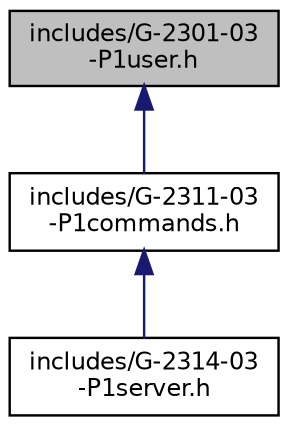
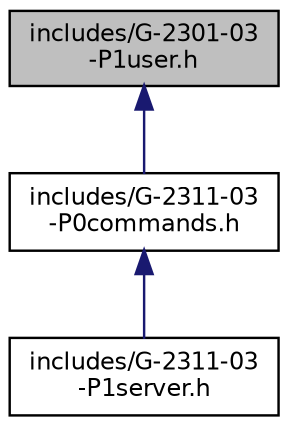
(144, 212) -> (144, 212)
(144, 377) -> (144, 377)
